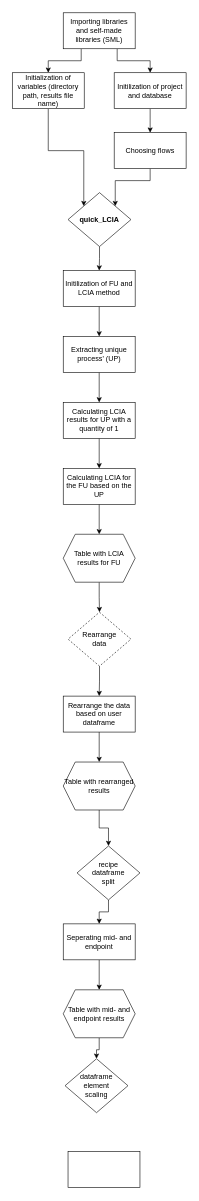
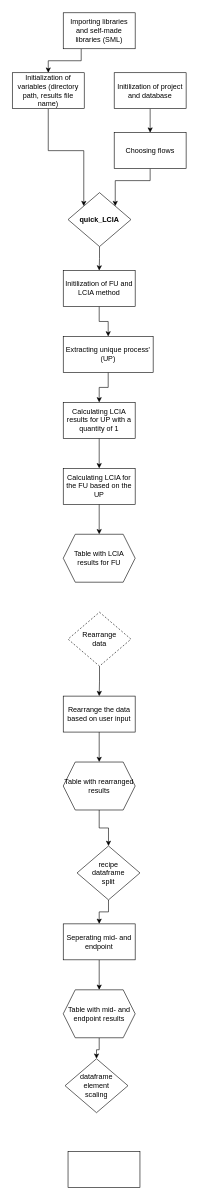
(117, 60) -> none
(99, 354) -> (108, 354)
(99, 605) -> none
(99, 714) -> (99, 714)
